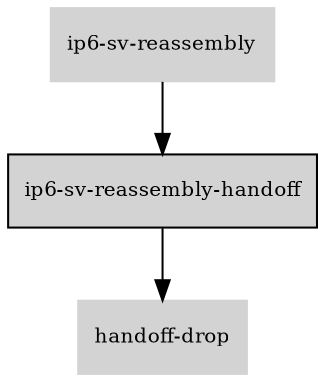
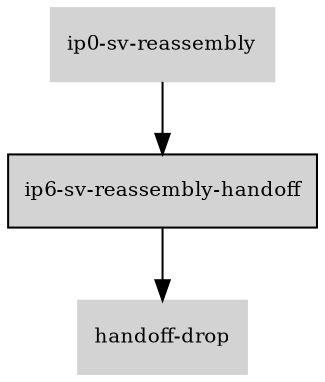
(163, 45) -> (163, 45)
